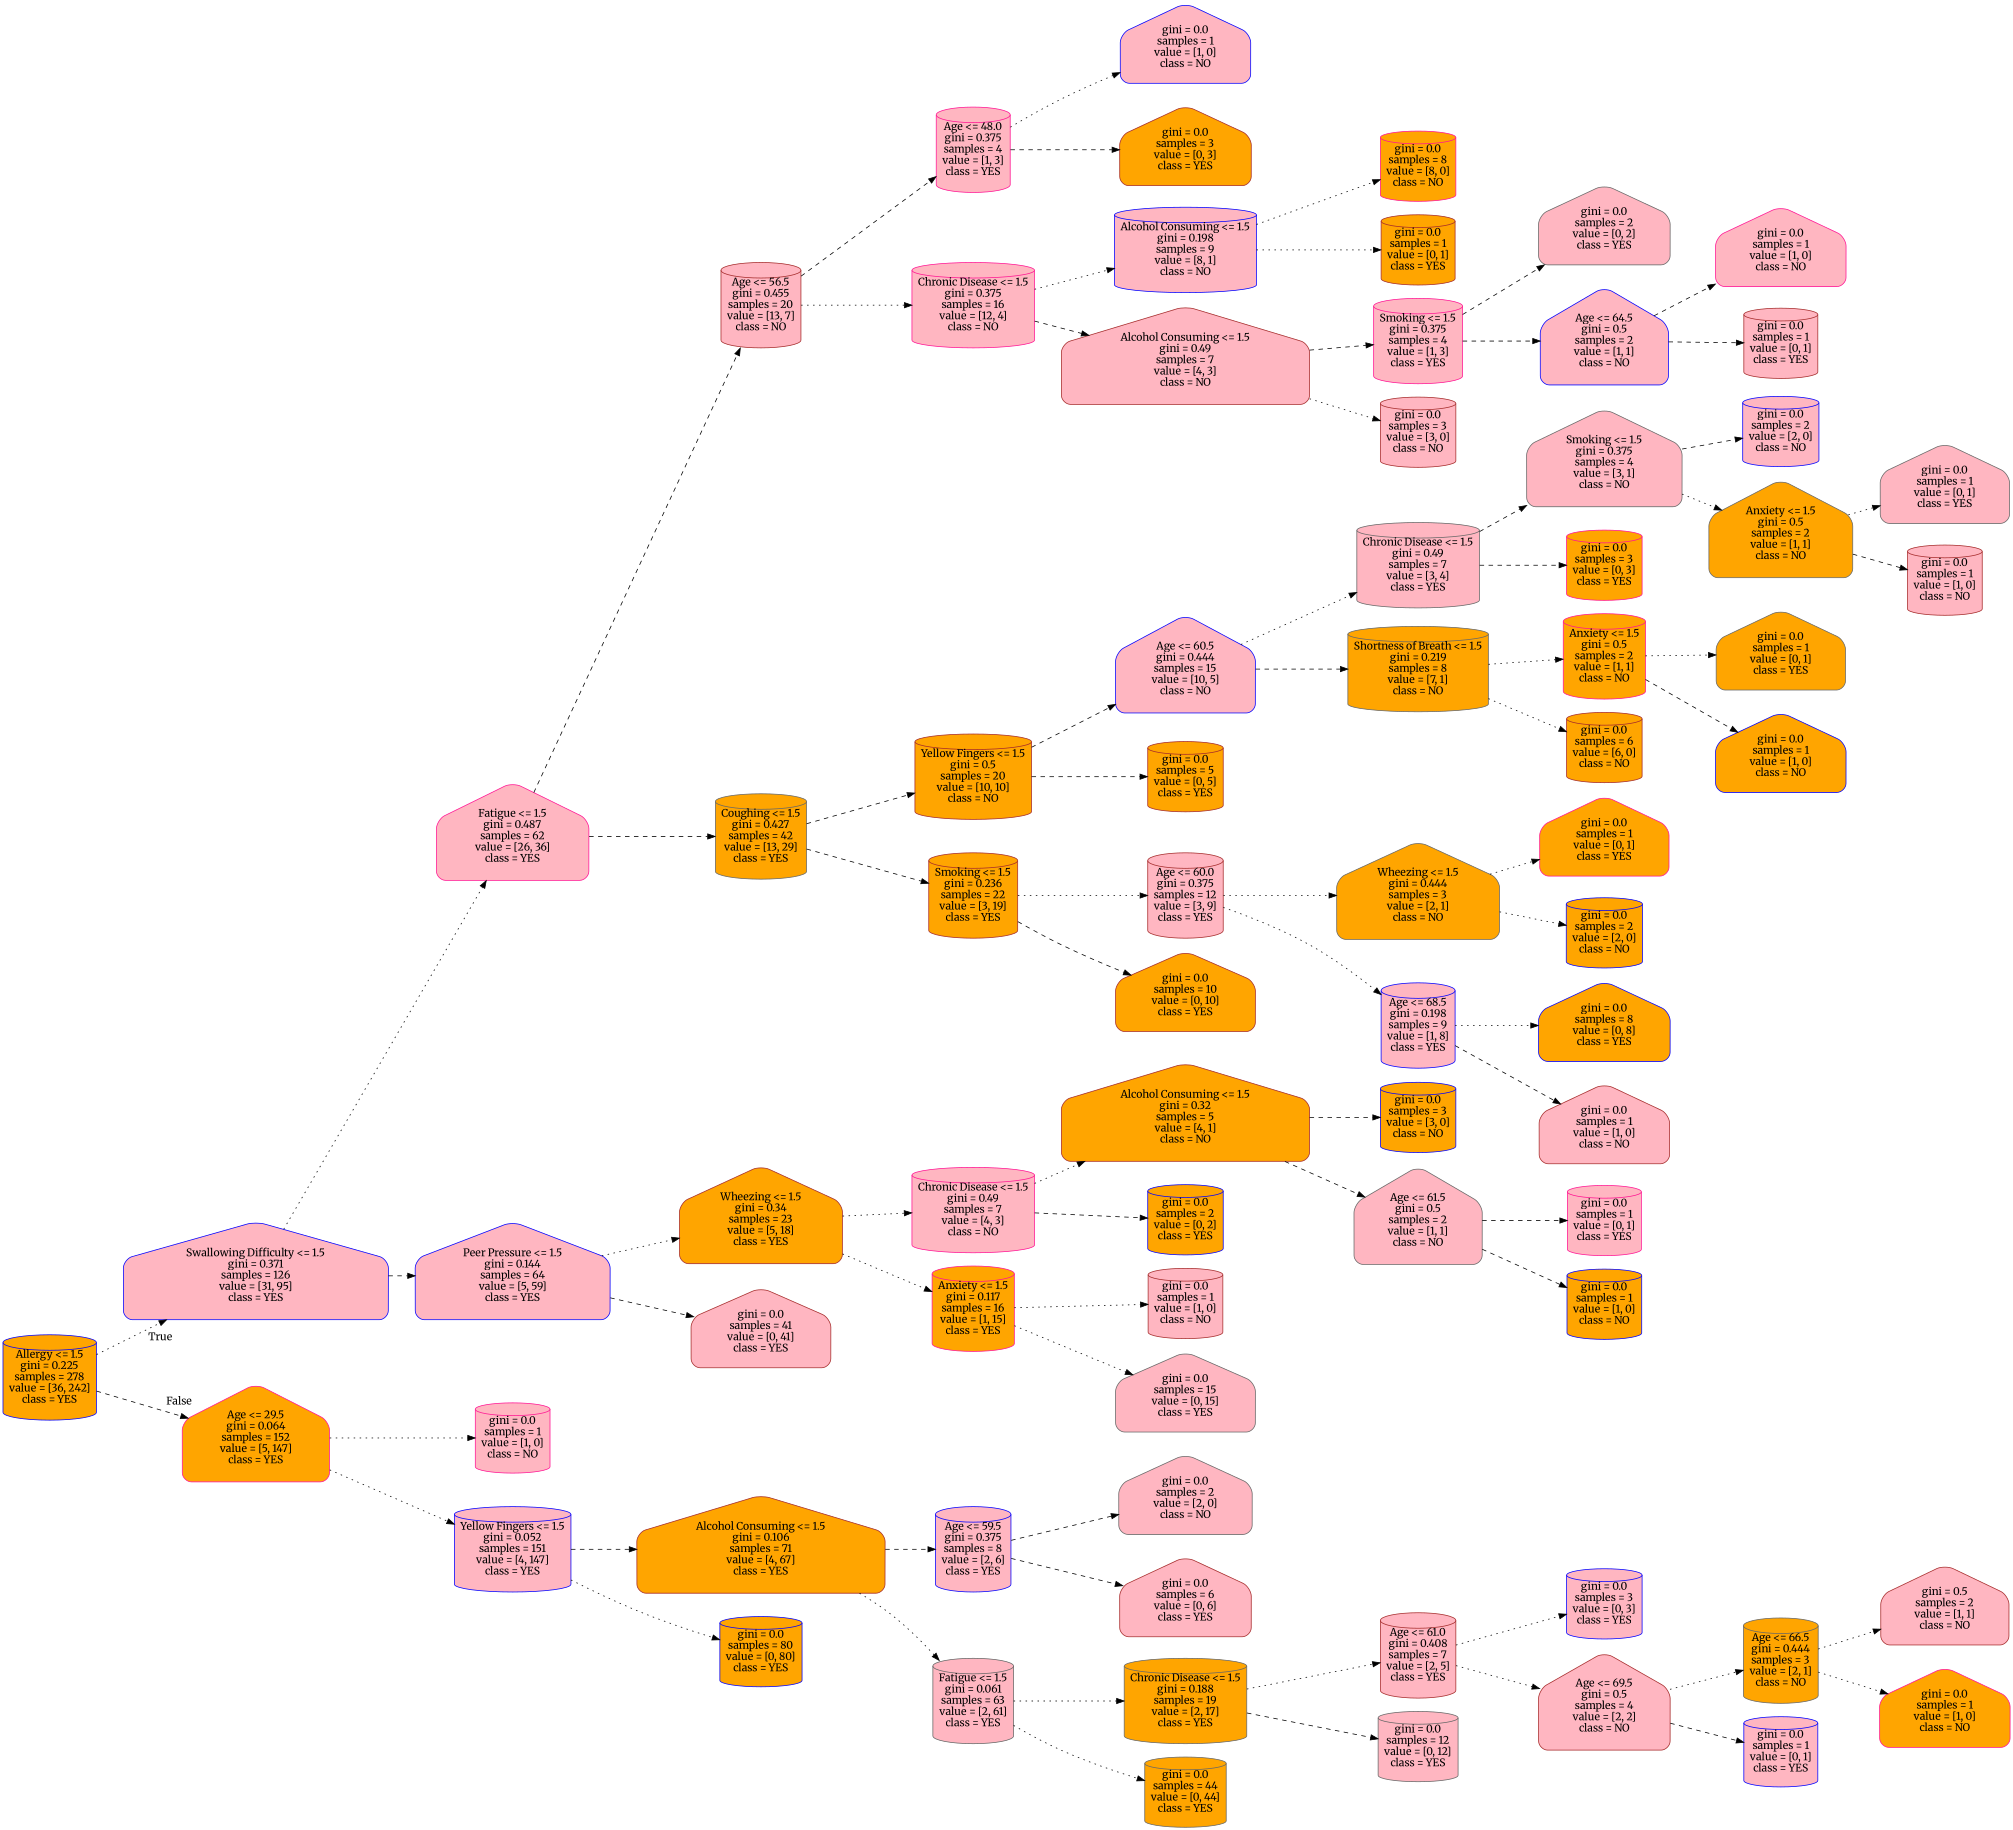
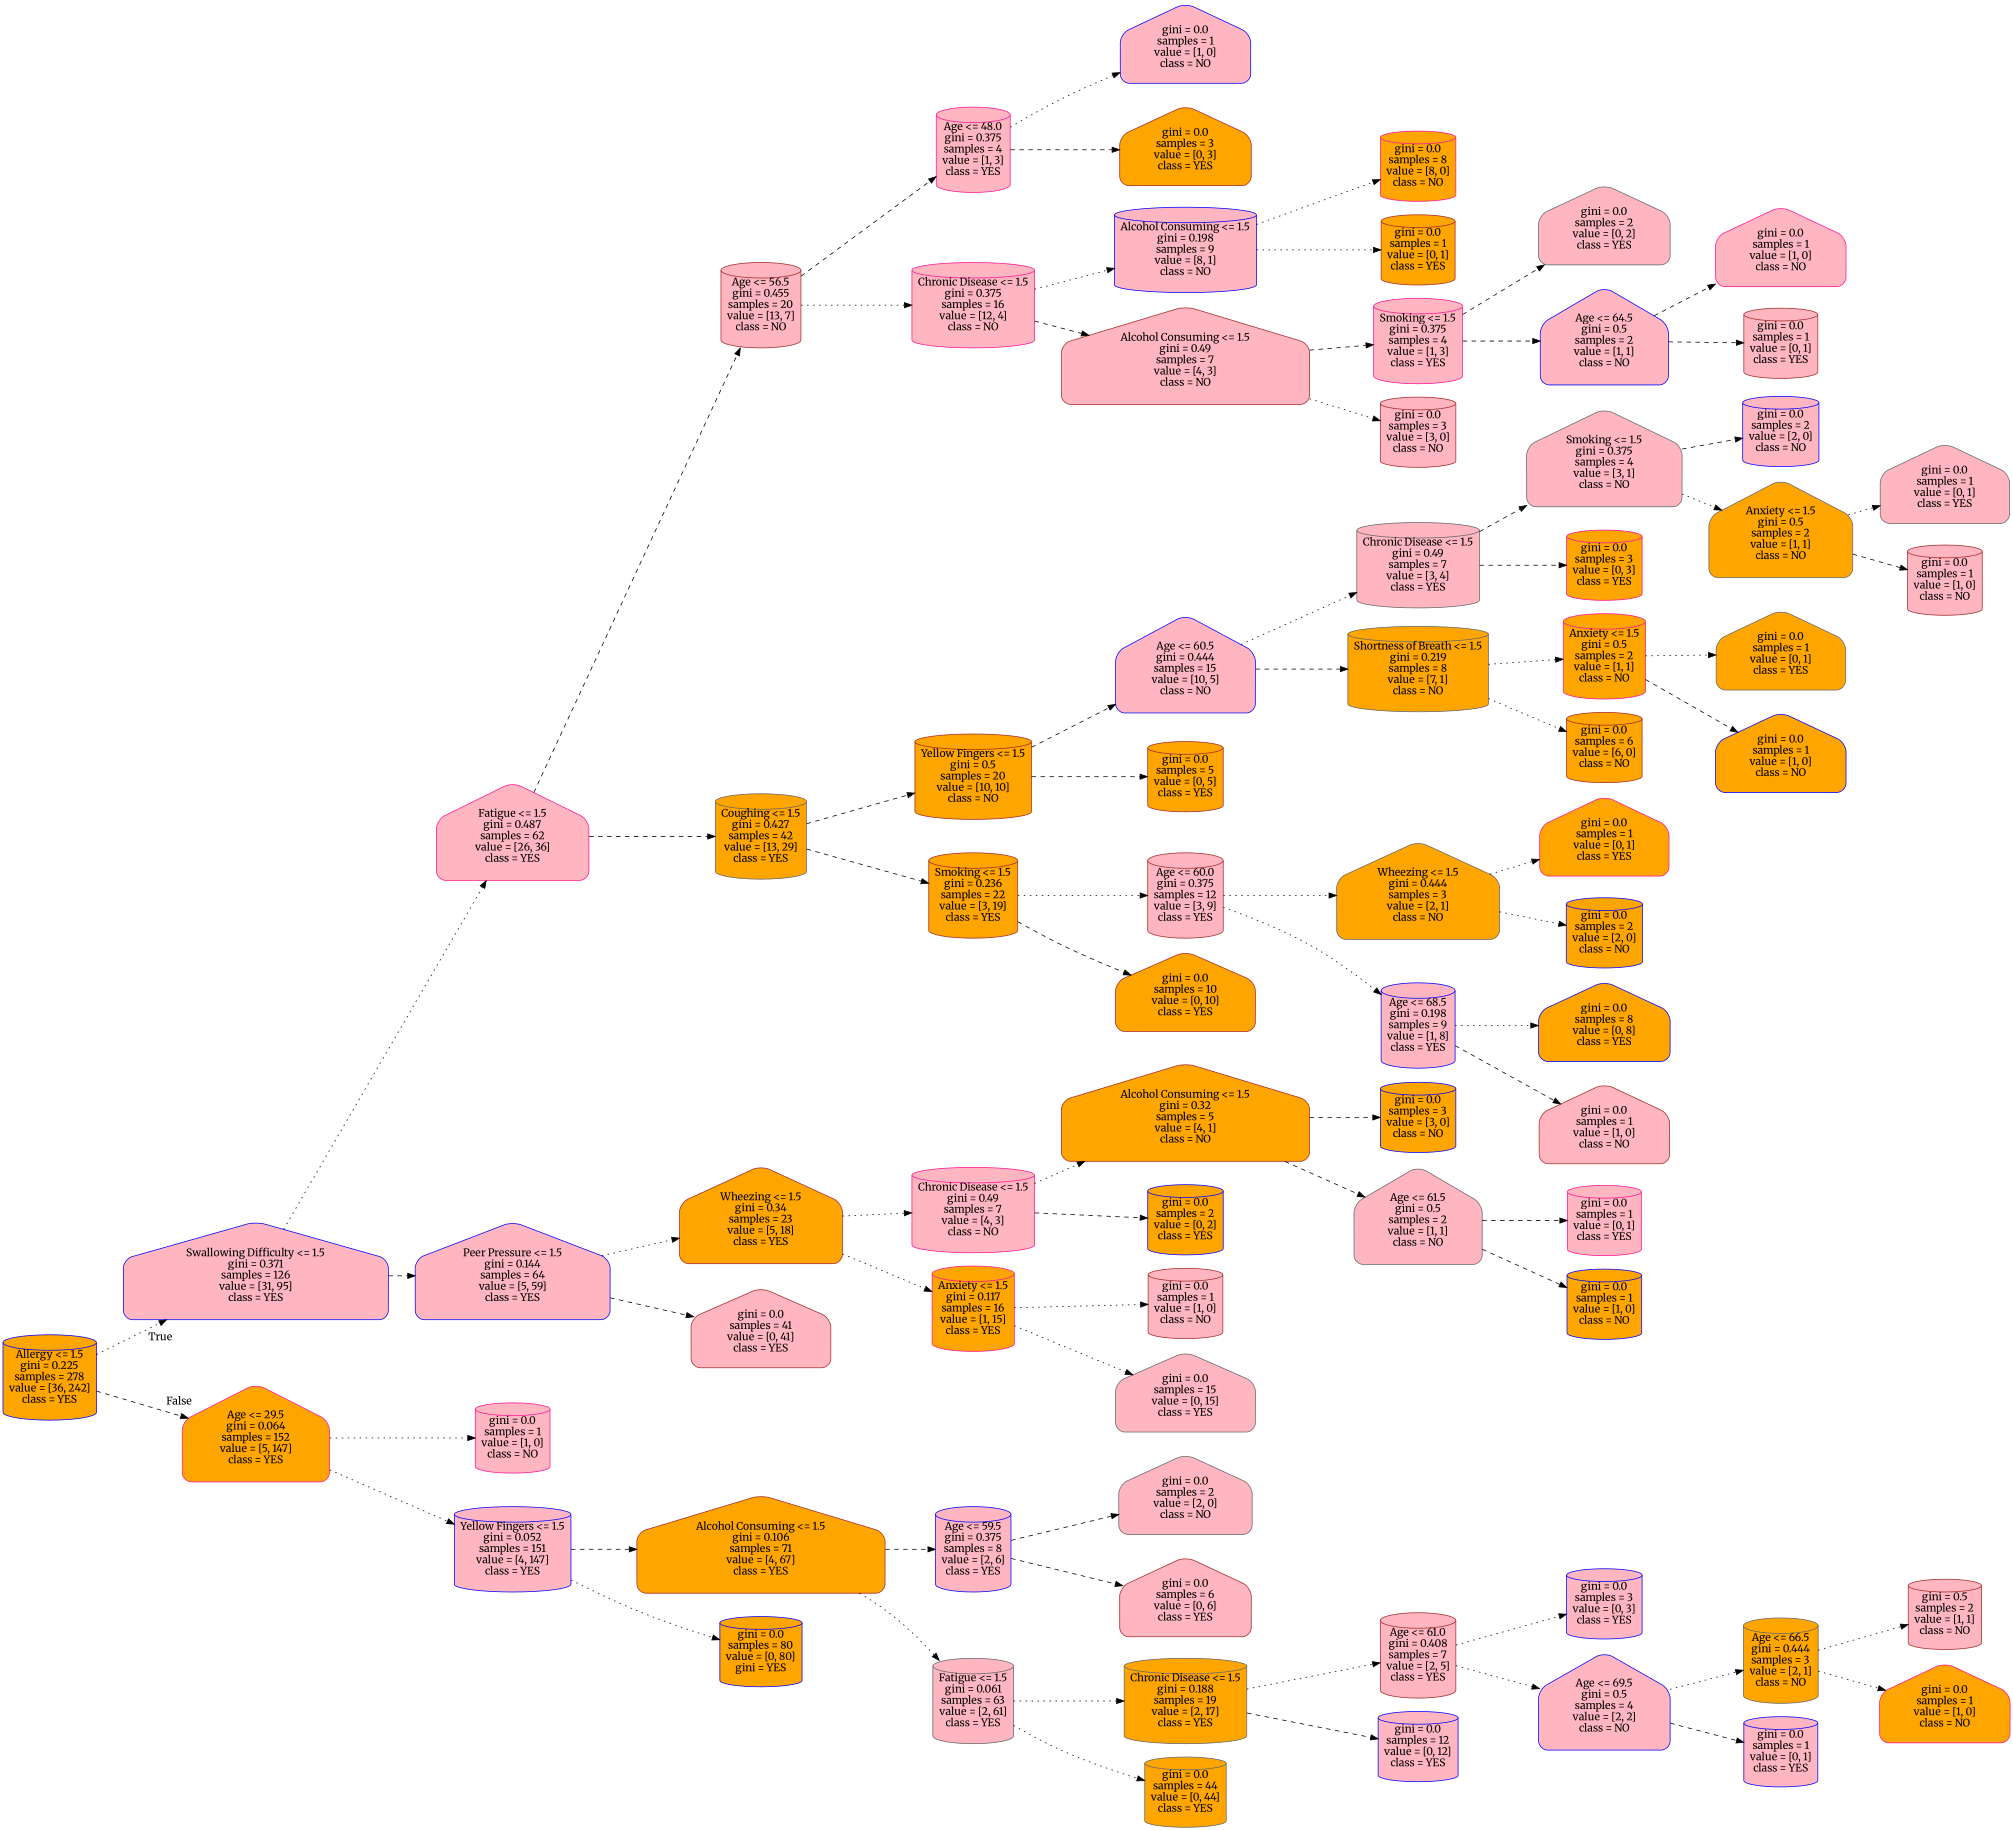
(1945, 1609) -> (1945, 1614)
(761, 1652) -> (761, 1652)
(1604, 1706) -> (1604, 1706)
(1418, 1747) -> (1418, 1747)
